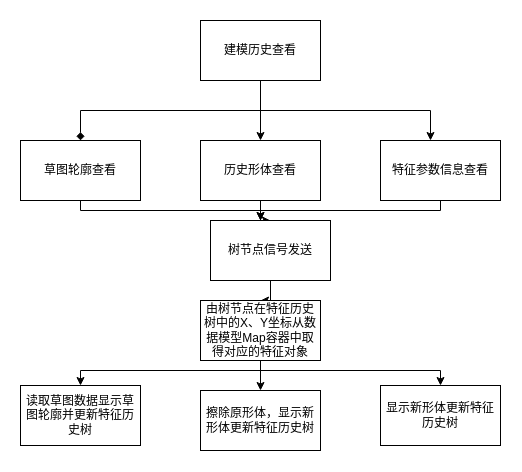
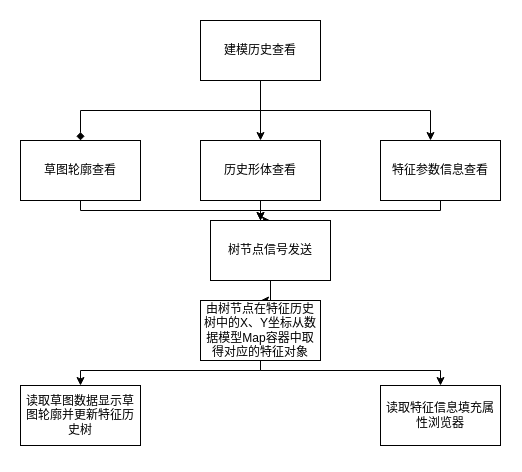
(261, 374) -> none
(441, 416) -> (441, 416)
(261, 421) -> none
